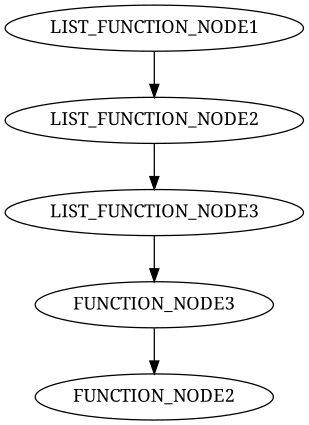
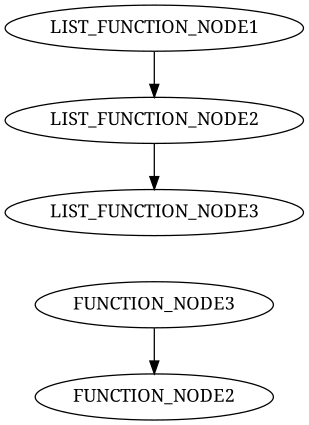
(154, 252) -> none
